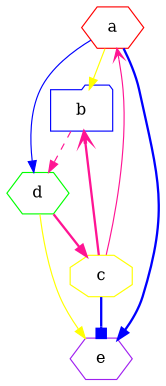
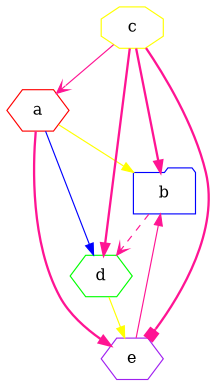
(63, 147) -> (136, 230)
(158, 190) -> (42, 245)
(92, 199) -> (147, 105)
(67, 231) -> (117, 146)
none -> (147, 282)
(101, 312) -> (208, 188)
